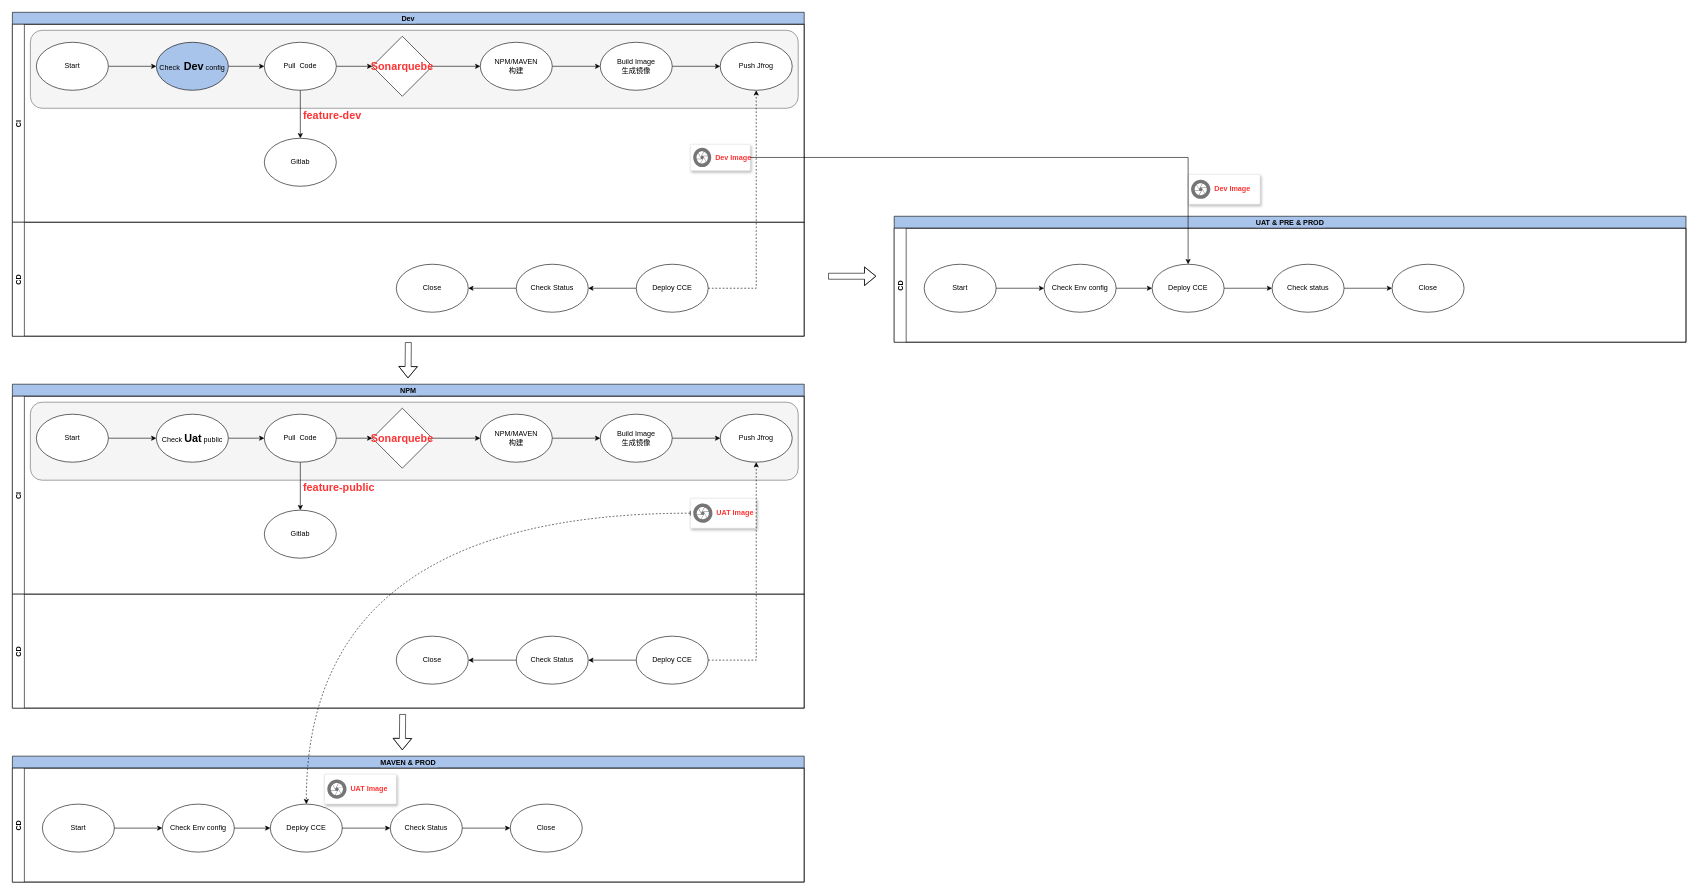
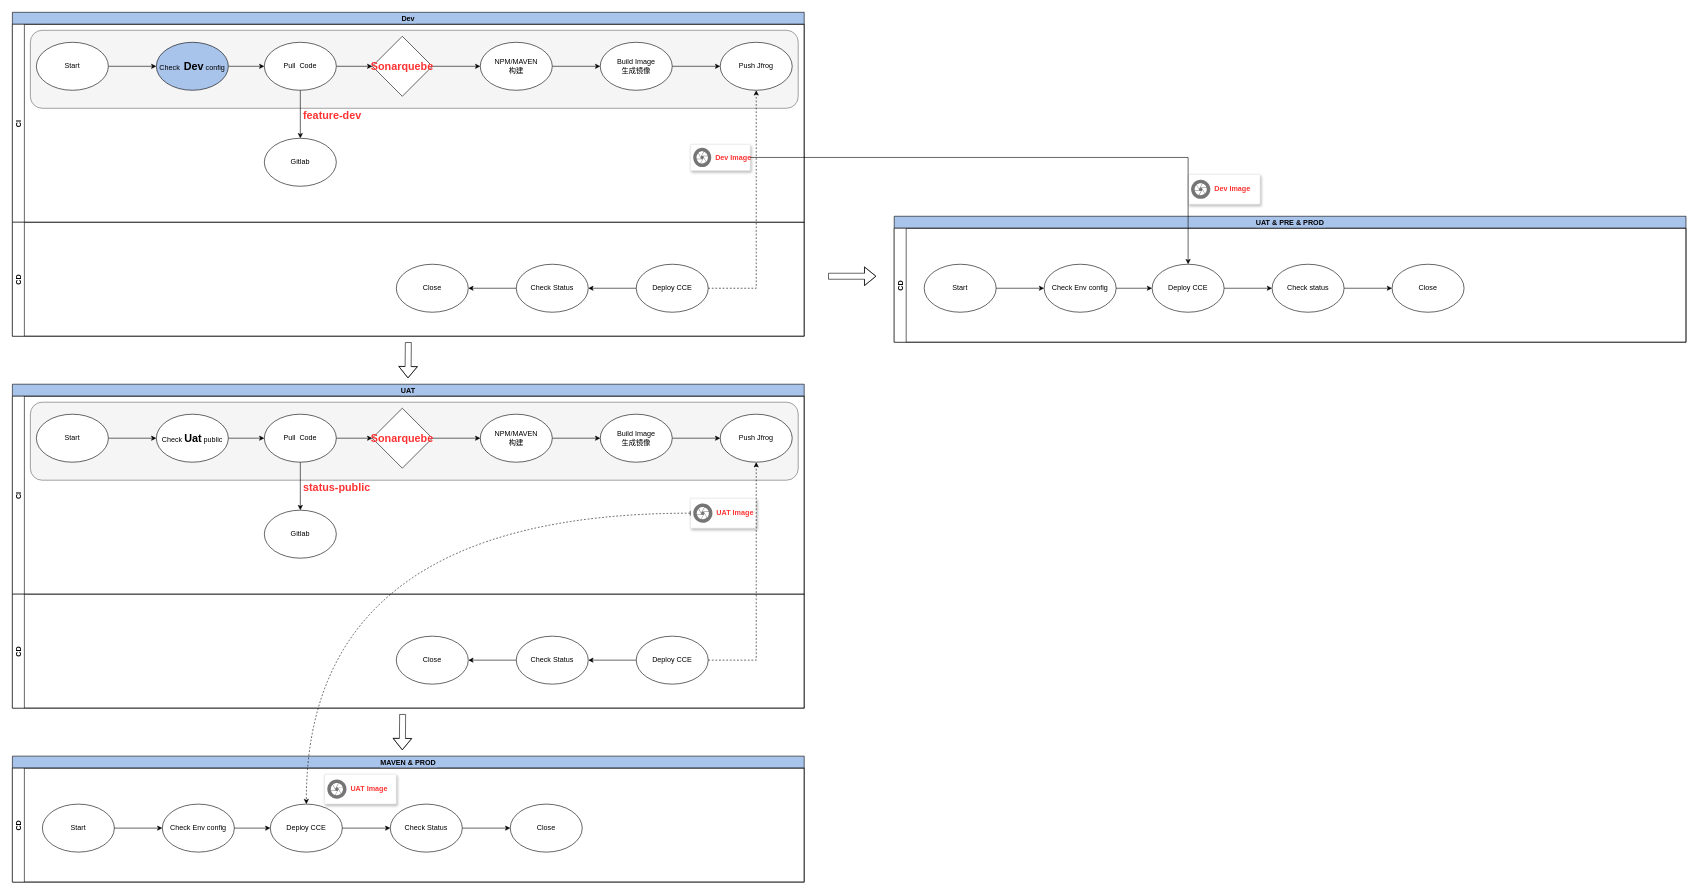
(408, 391) -> (408, 391)
(343, 463) -> (340, 463)
